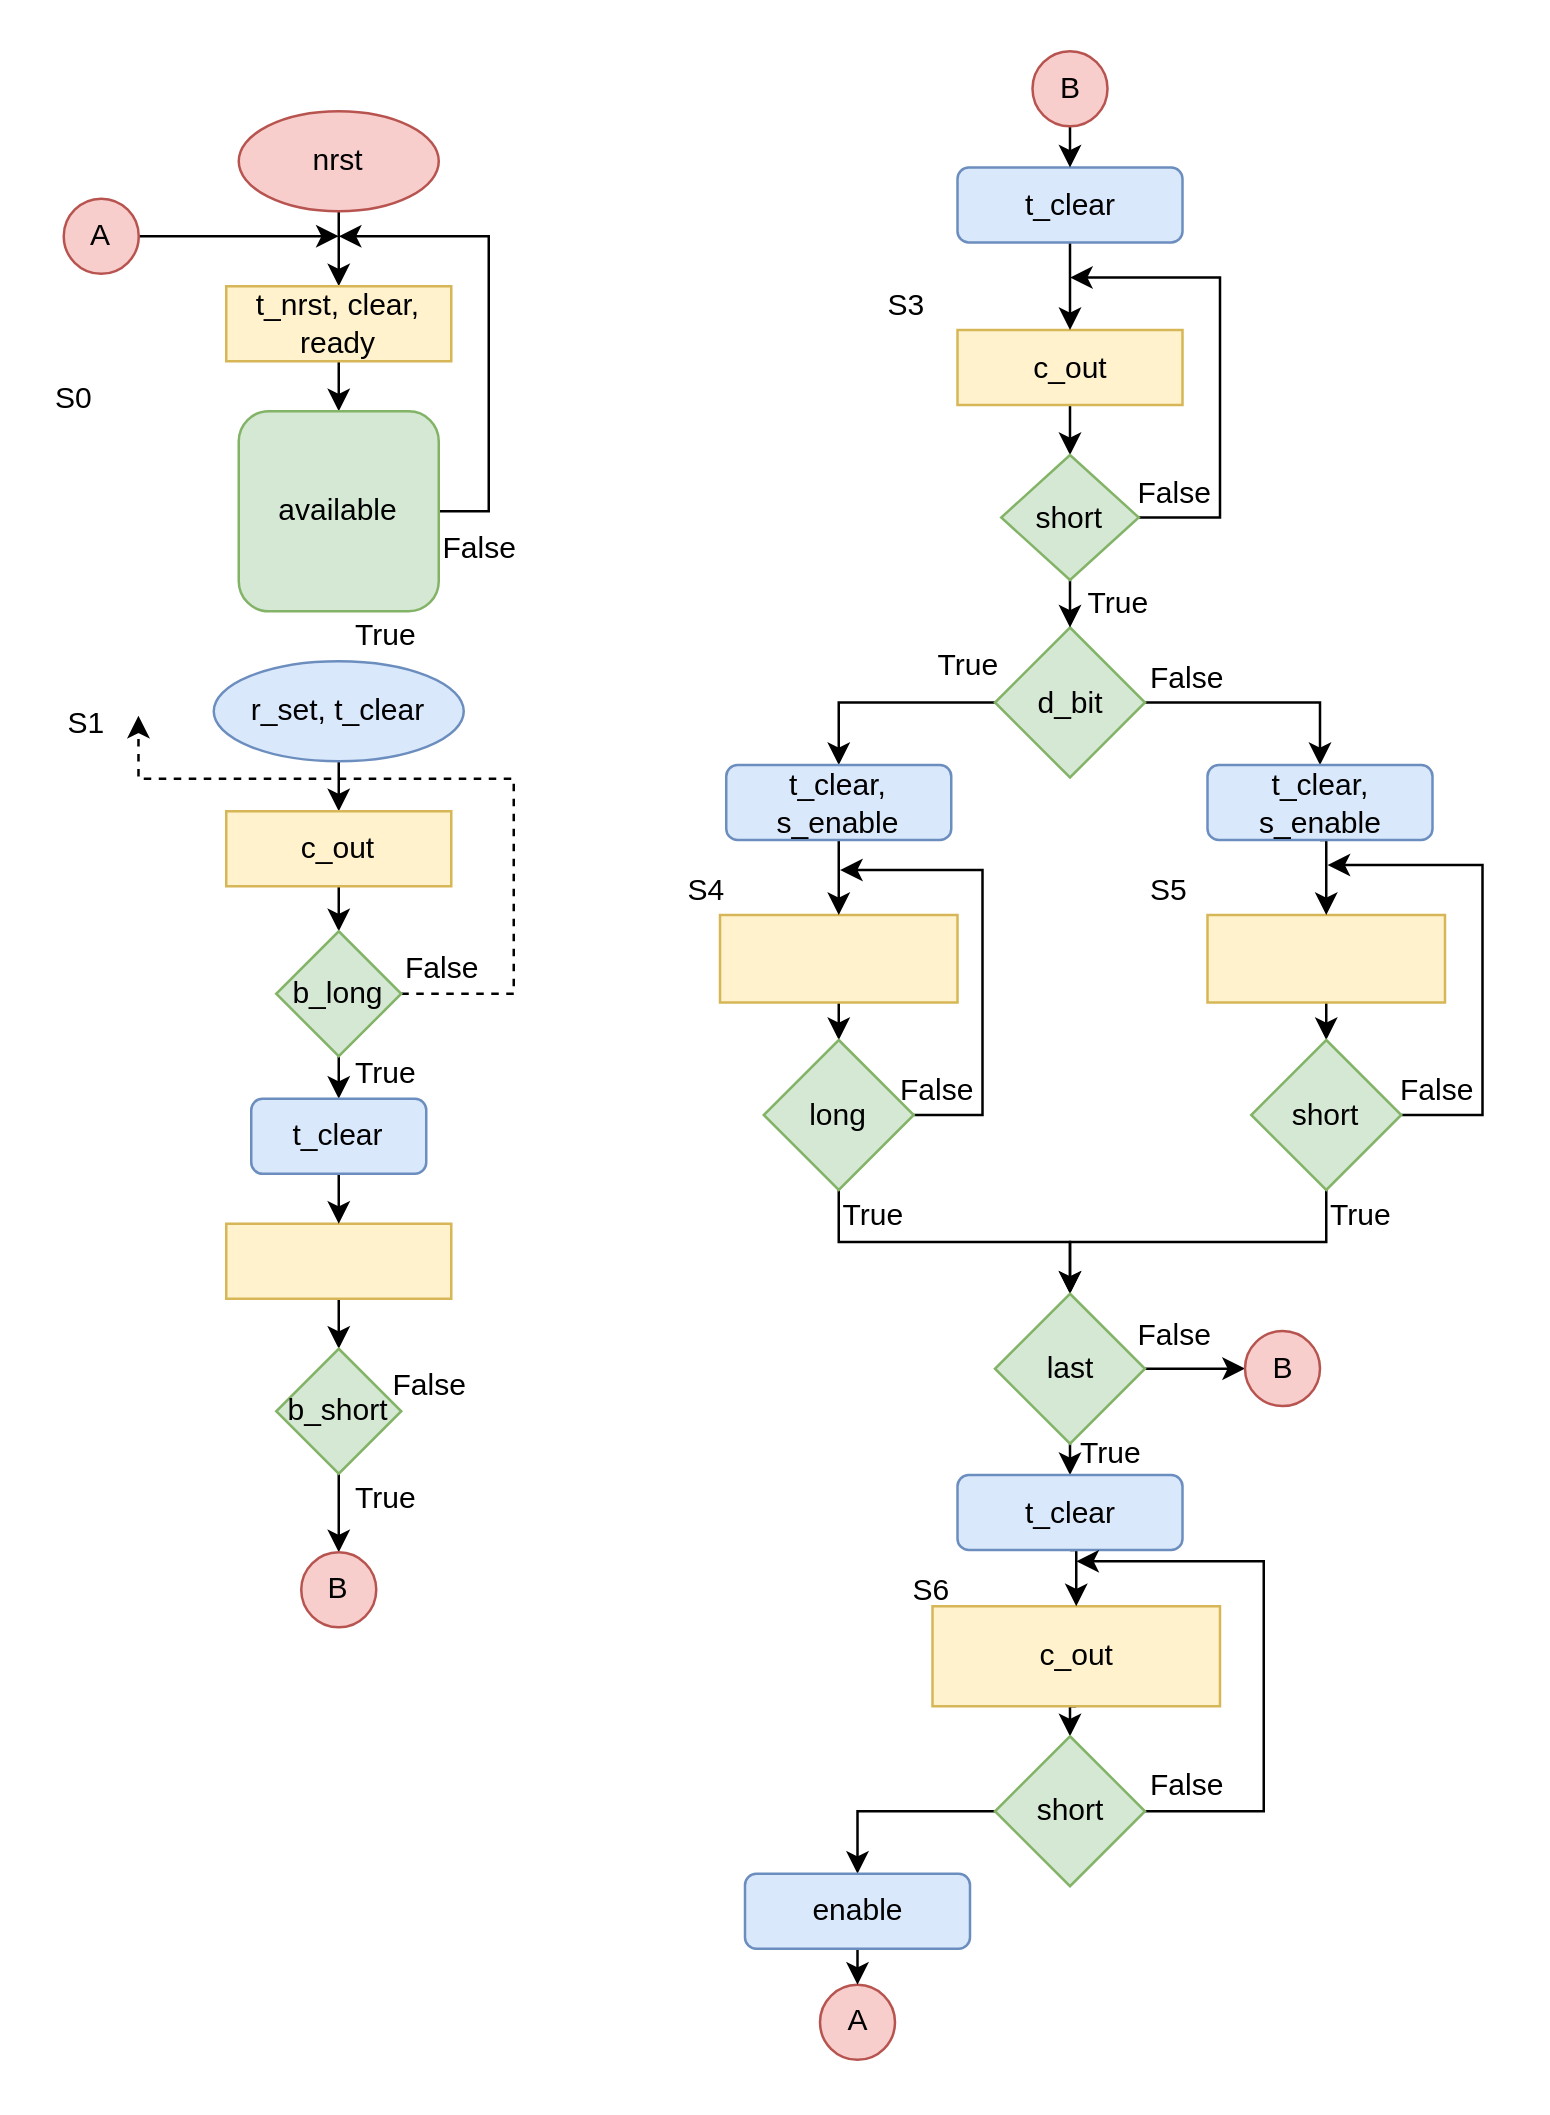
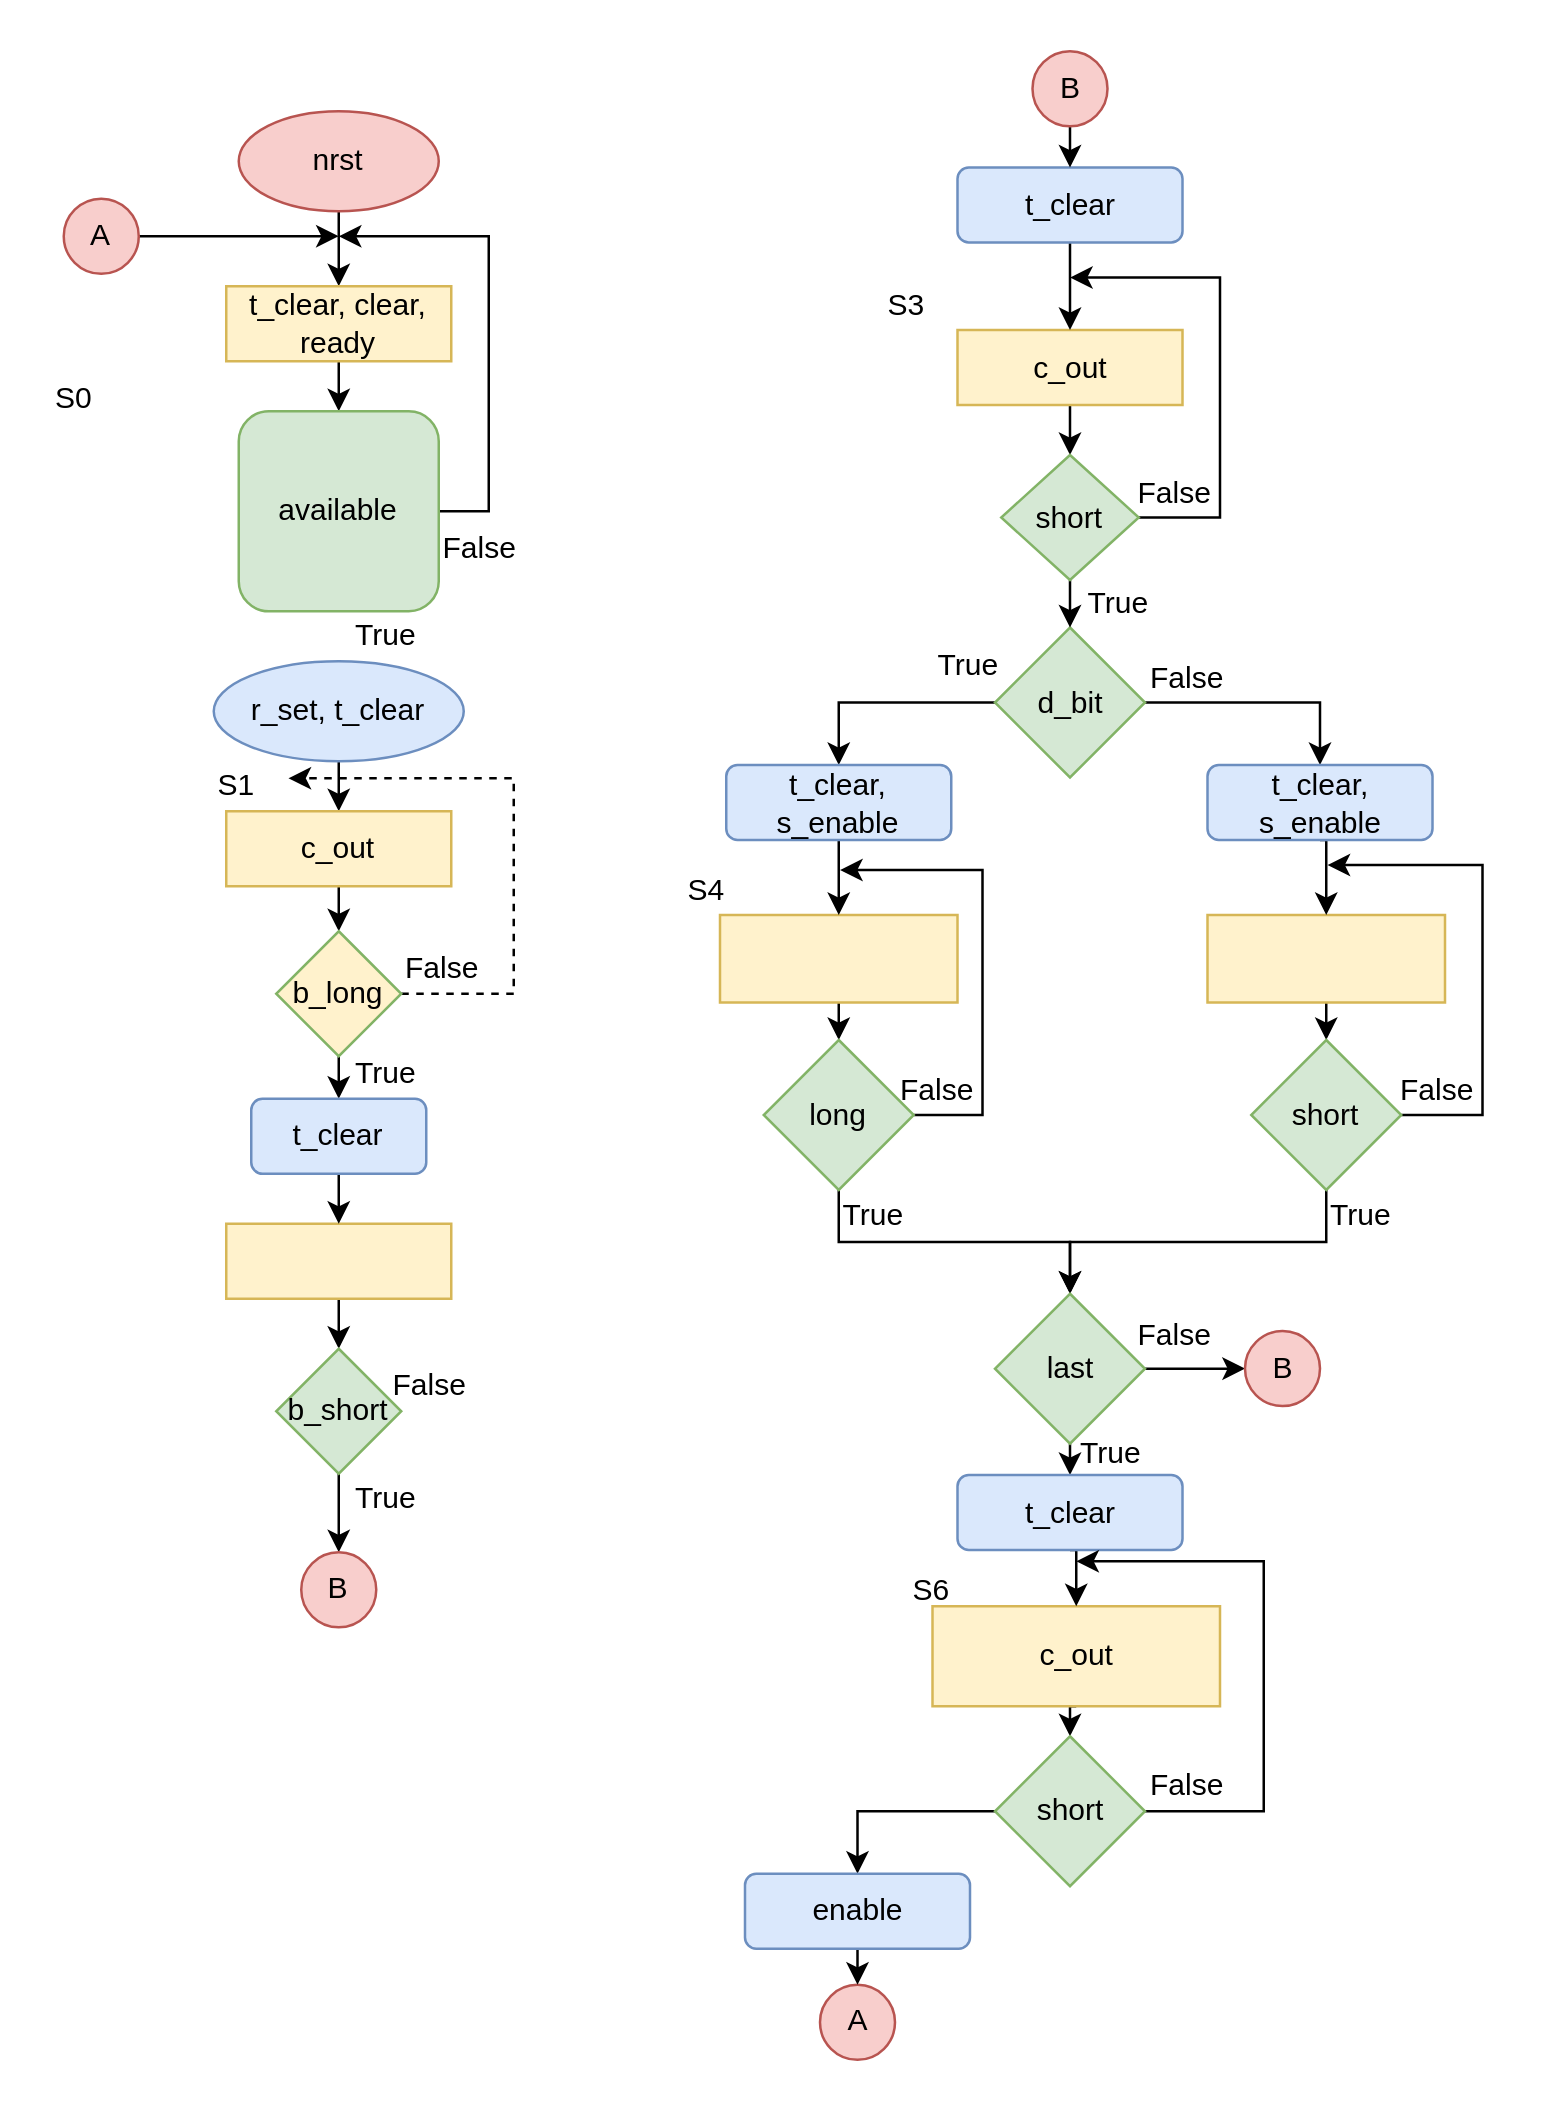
(339, 324) -> (339, 324)
(101, 724) -> (251, 786)
(1183, 890) -> none
(339, 994) -> (339, 994)
